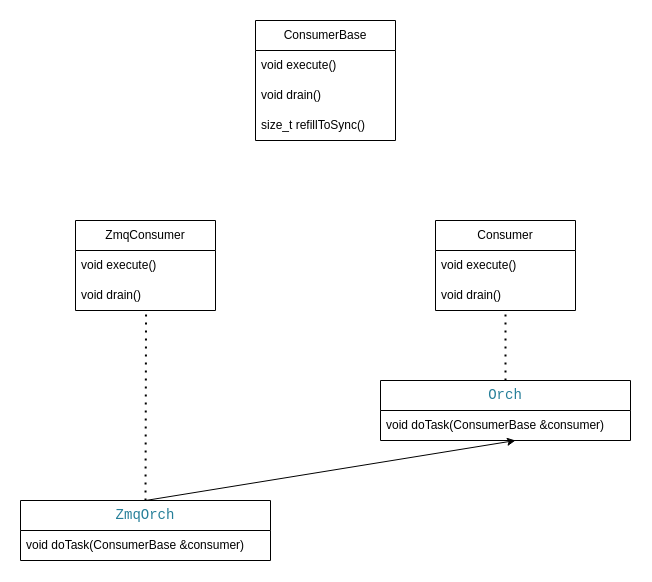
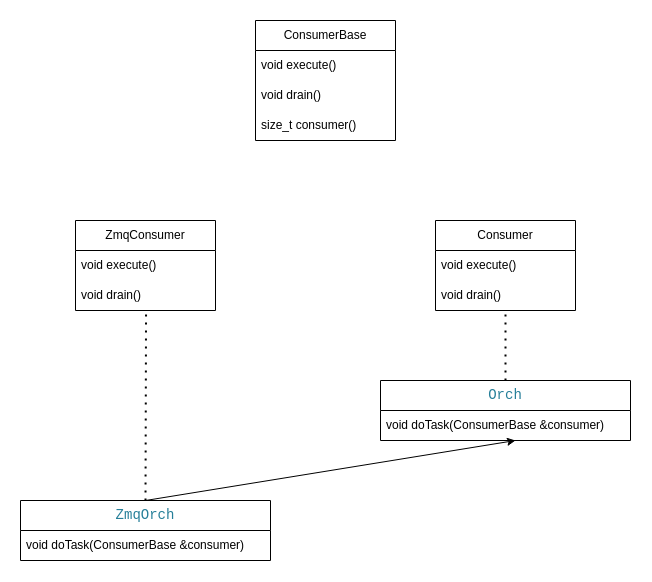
(324, 126) -> (316, 126)
